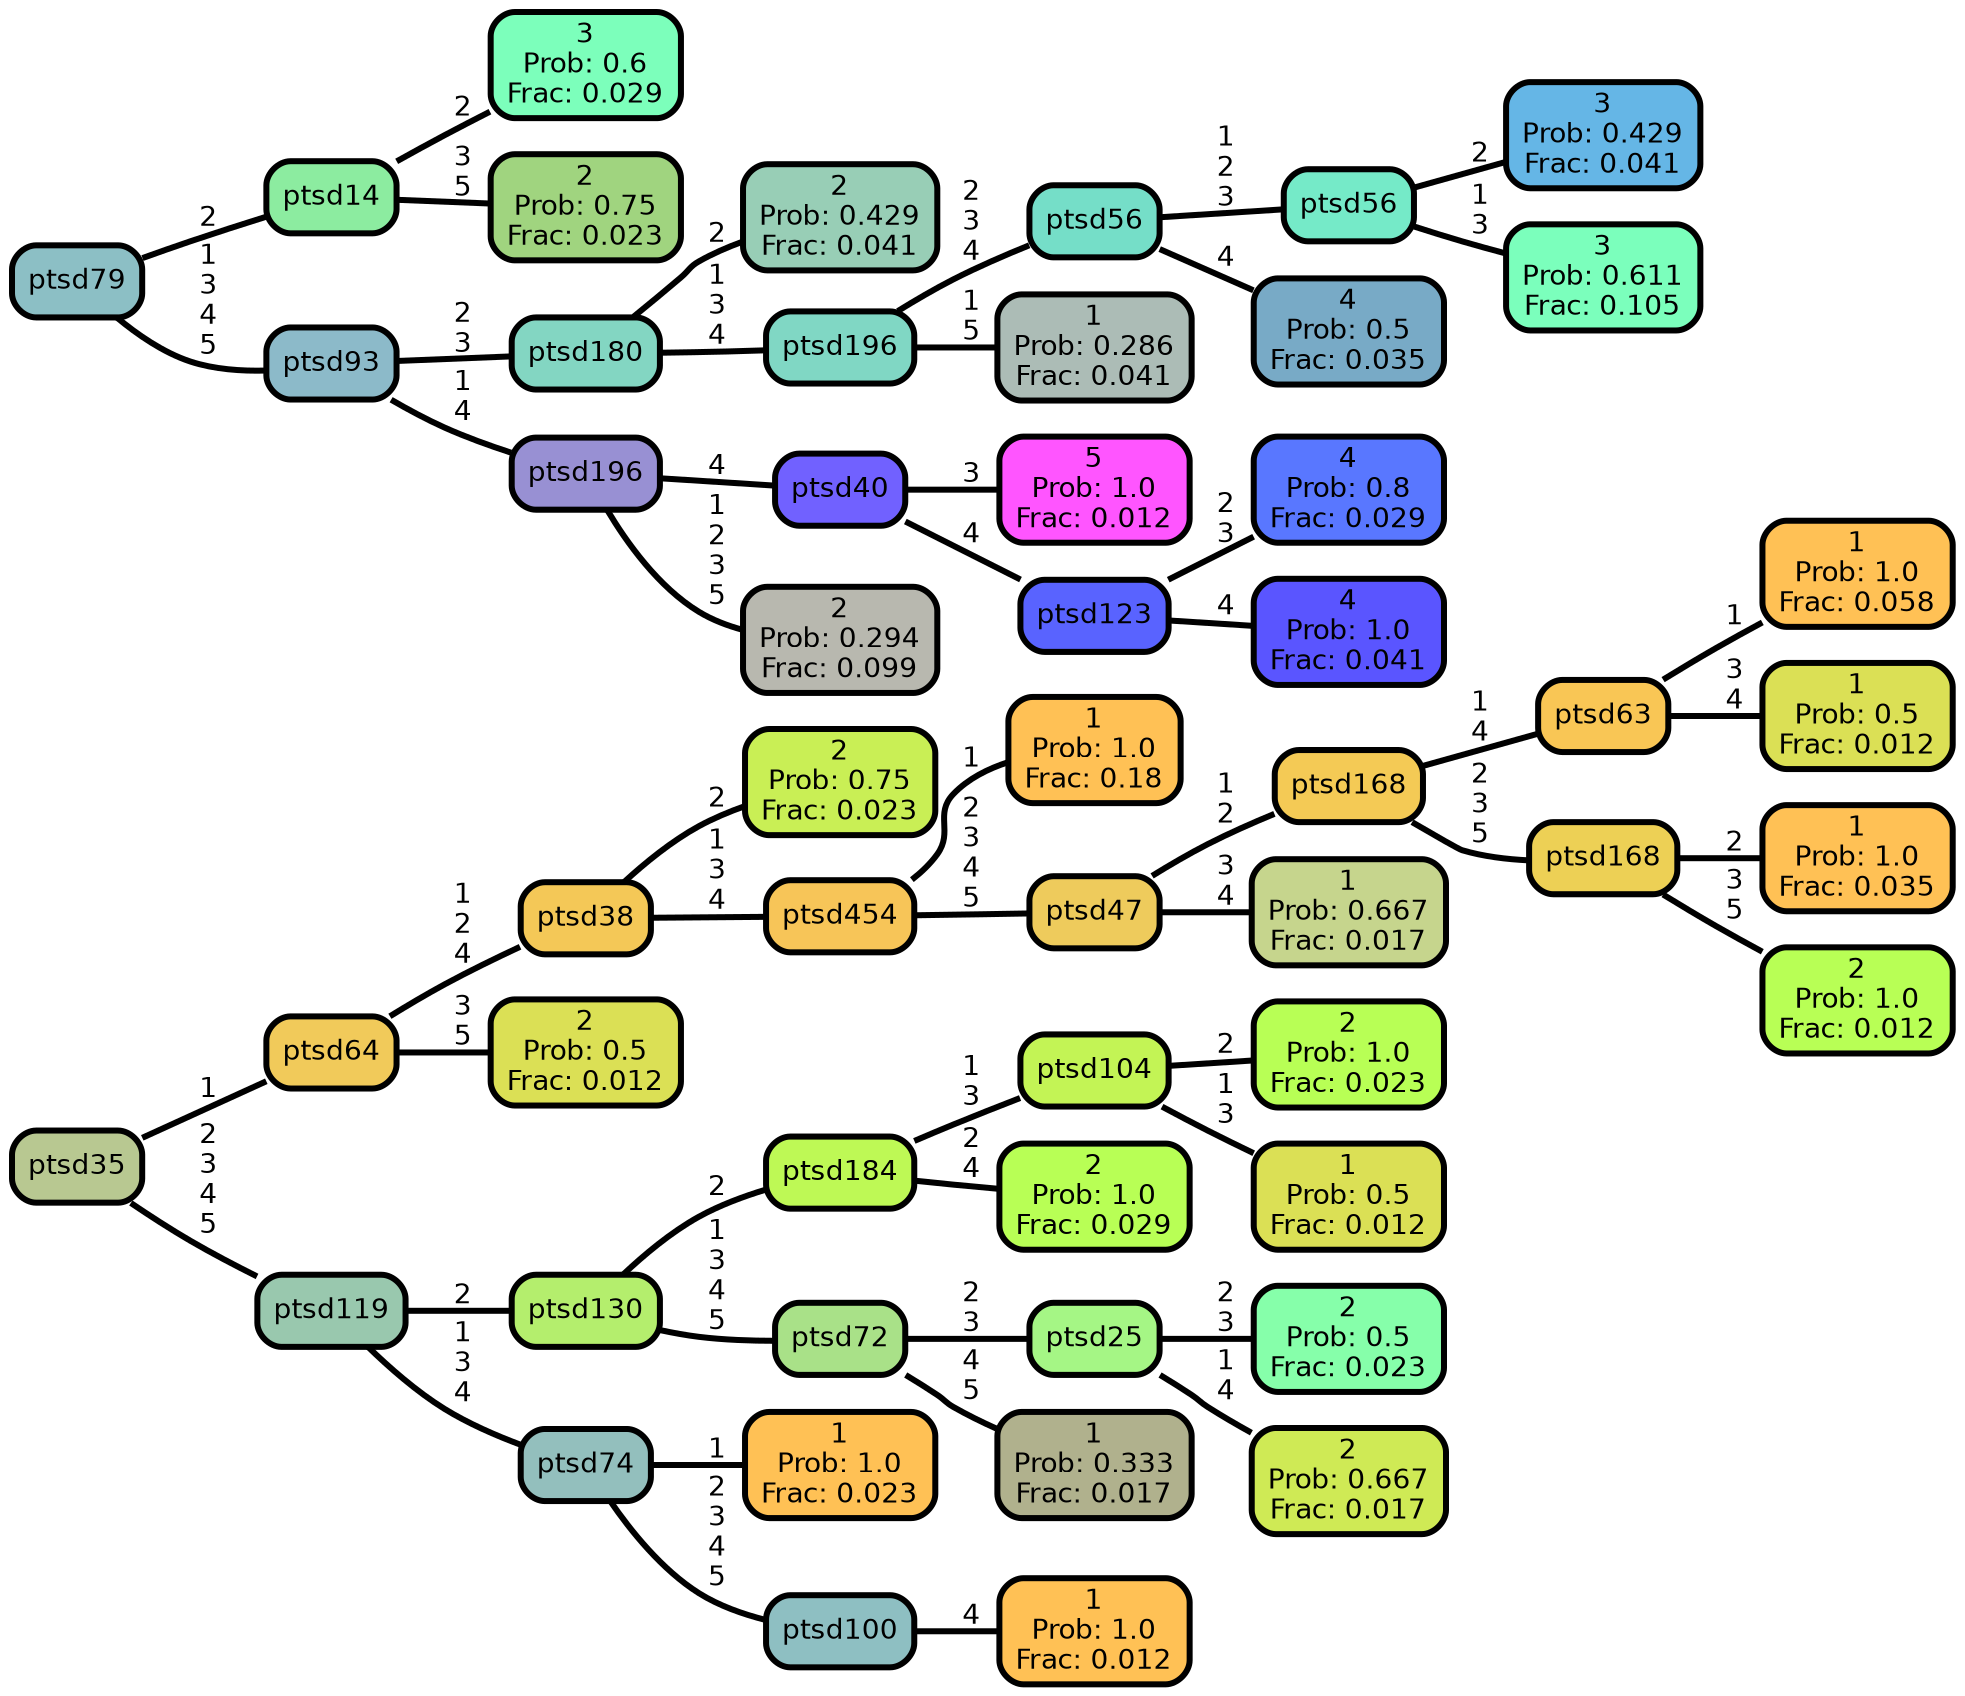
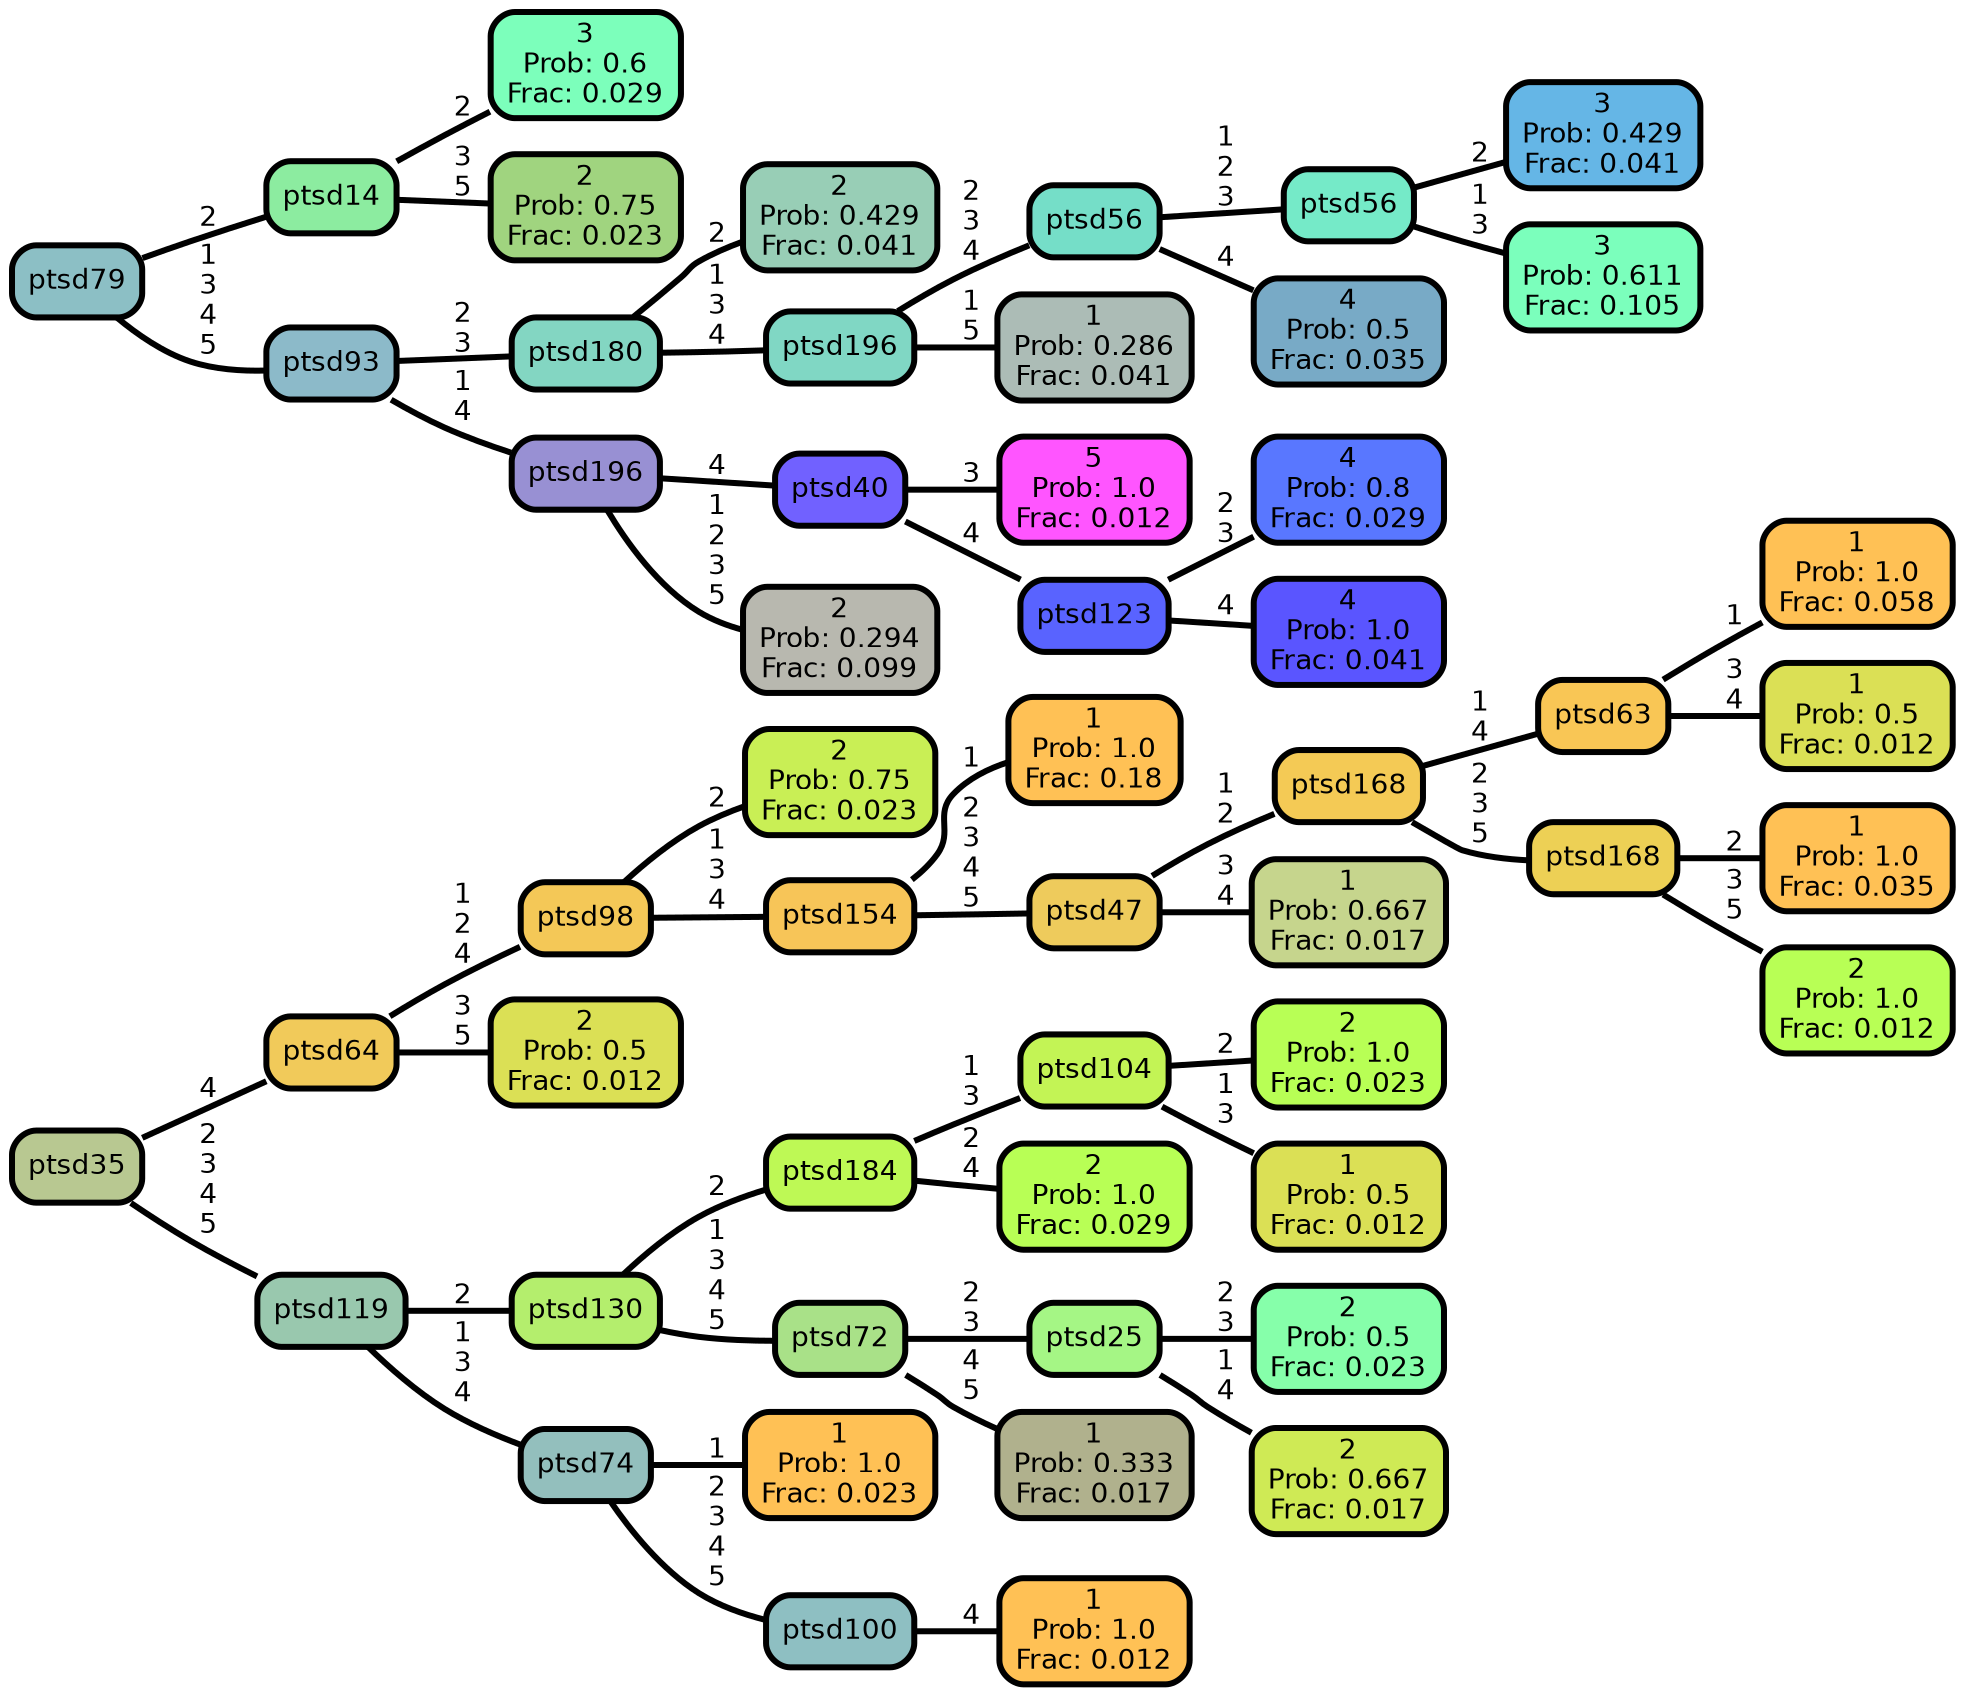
(840, 916) -> (840, 916)
(586, 918) -> (586, 918)
(204, 1090) -> (204, 1090)
